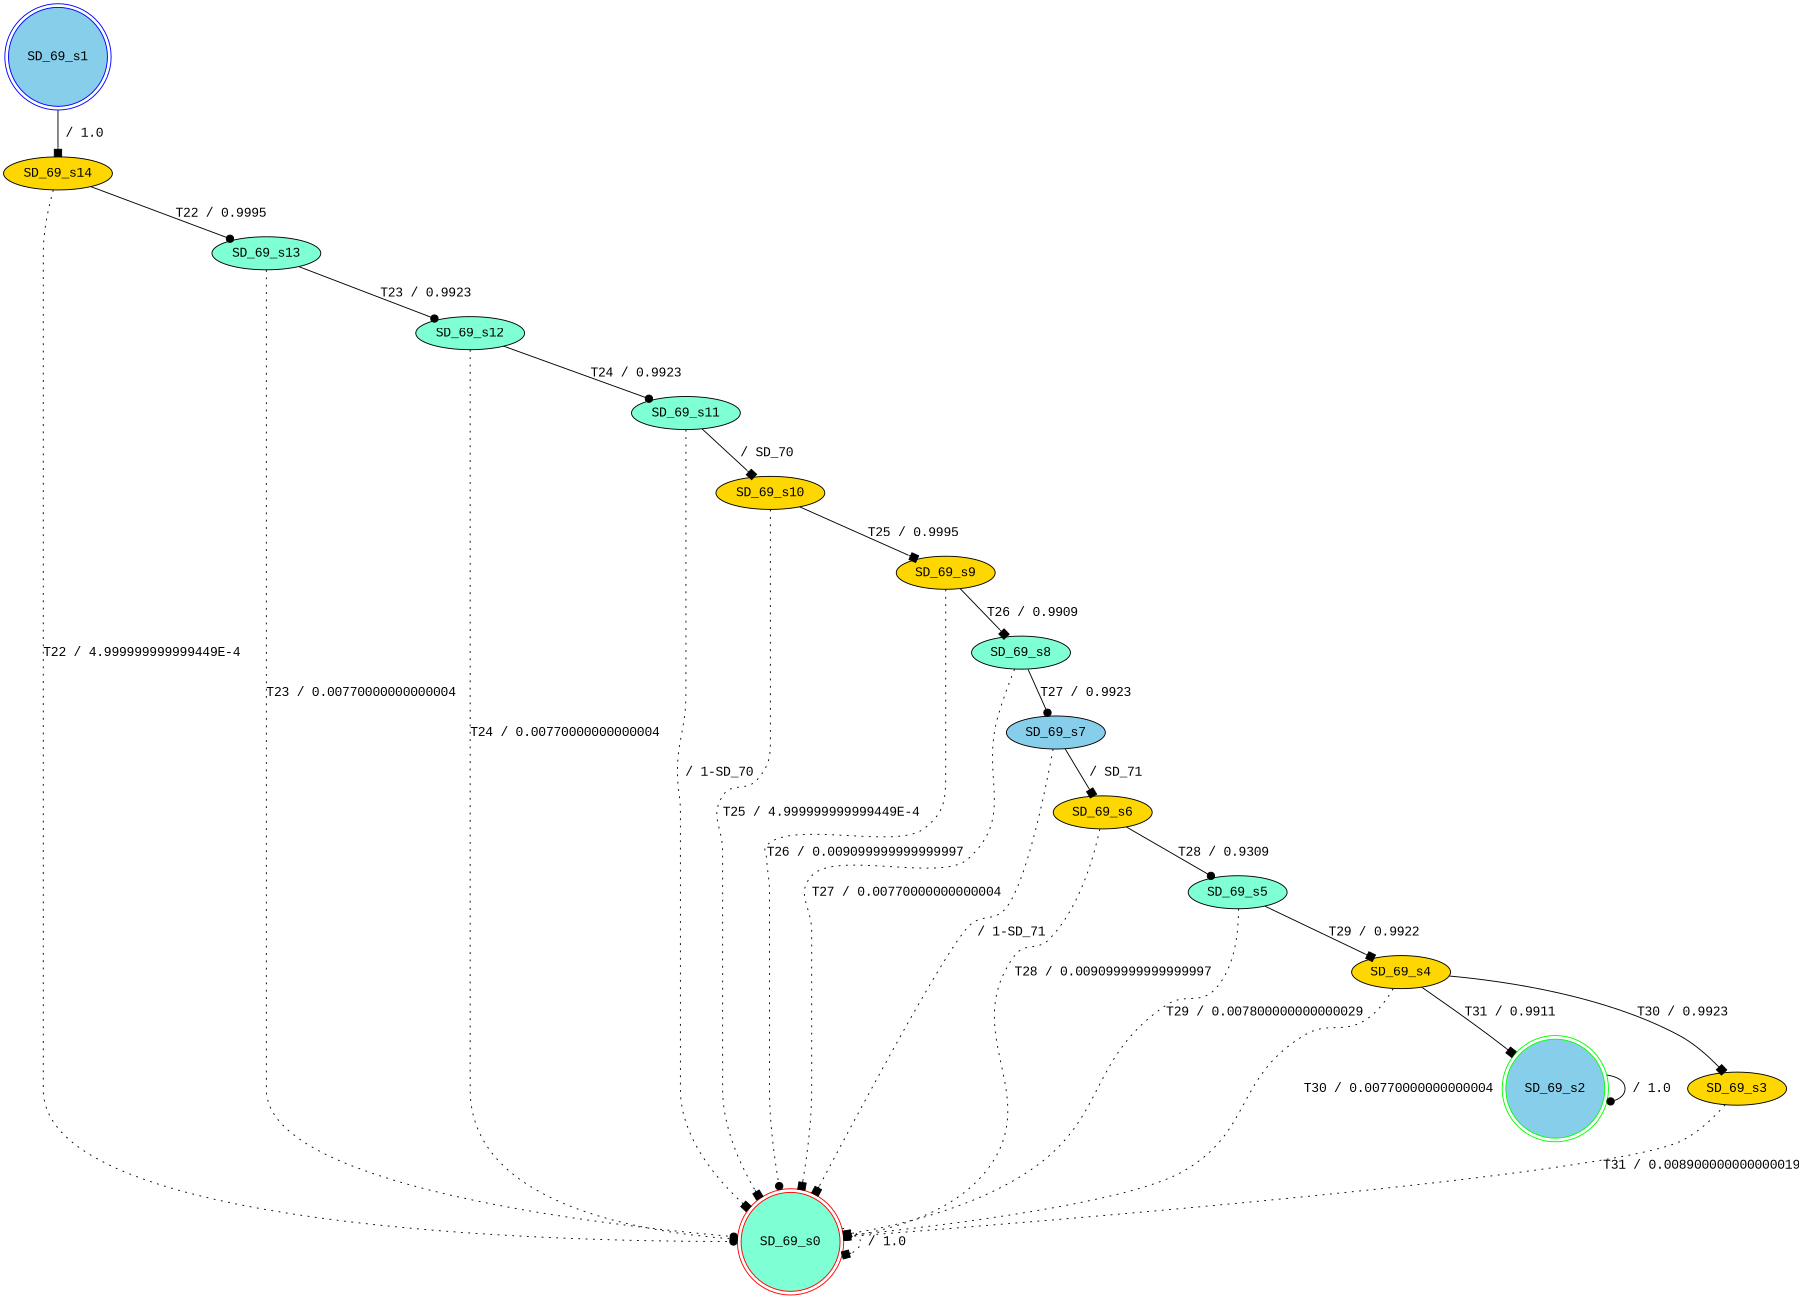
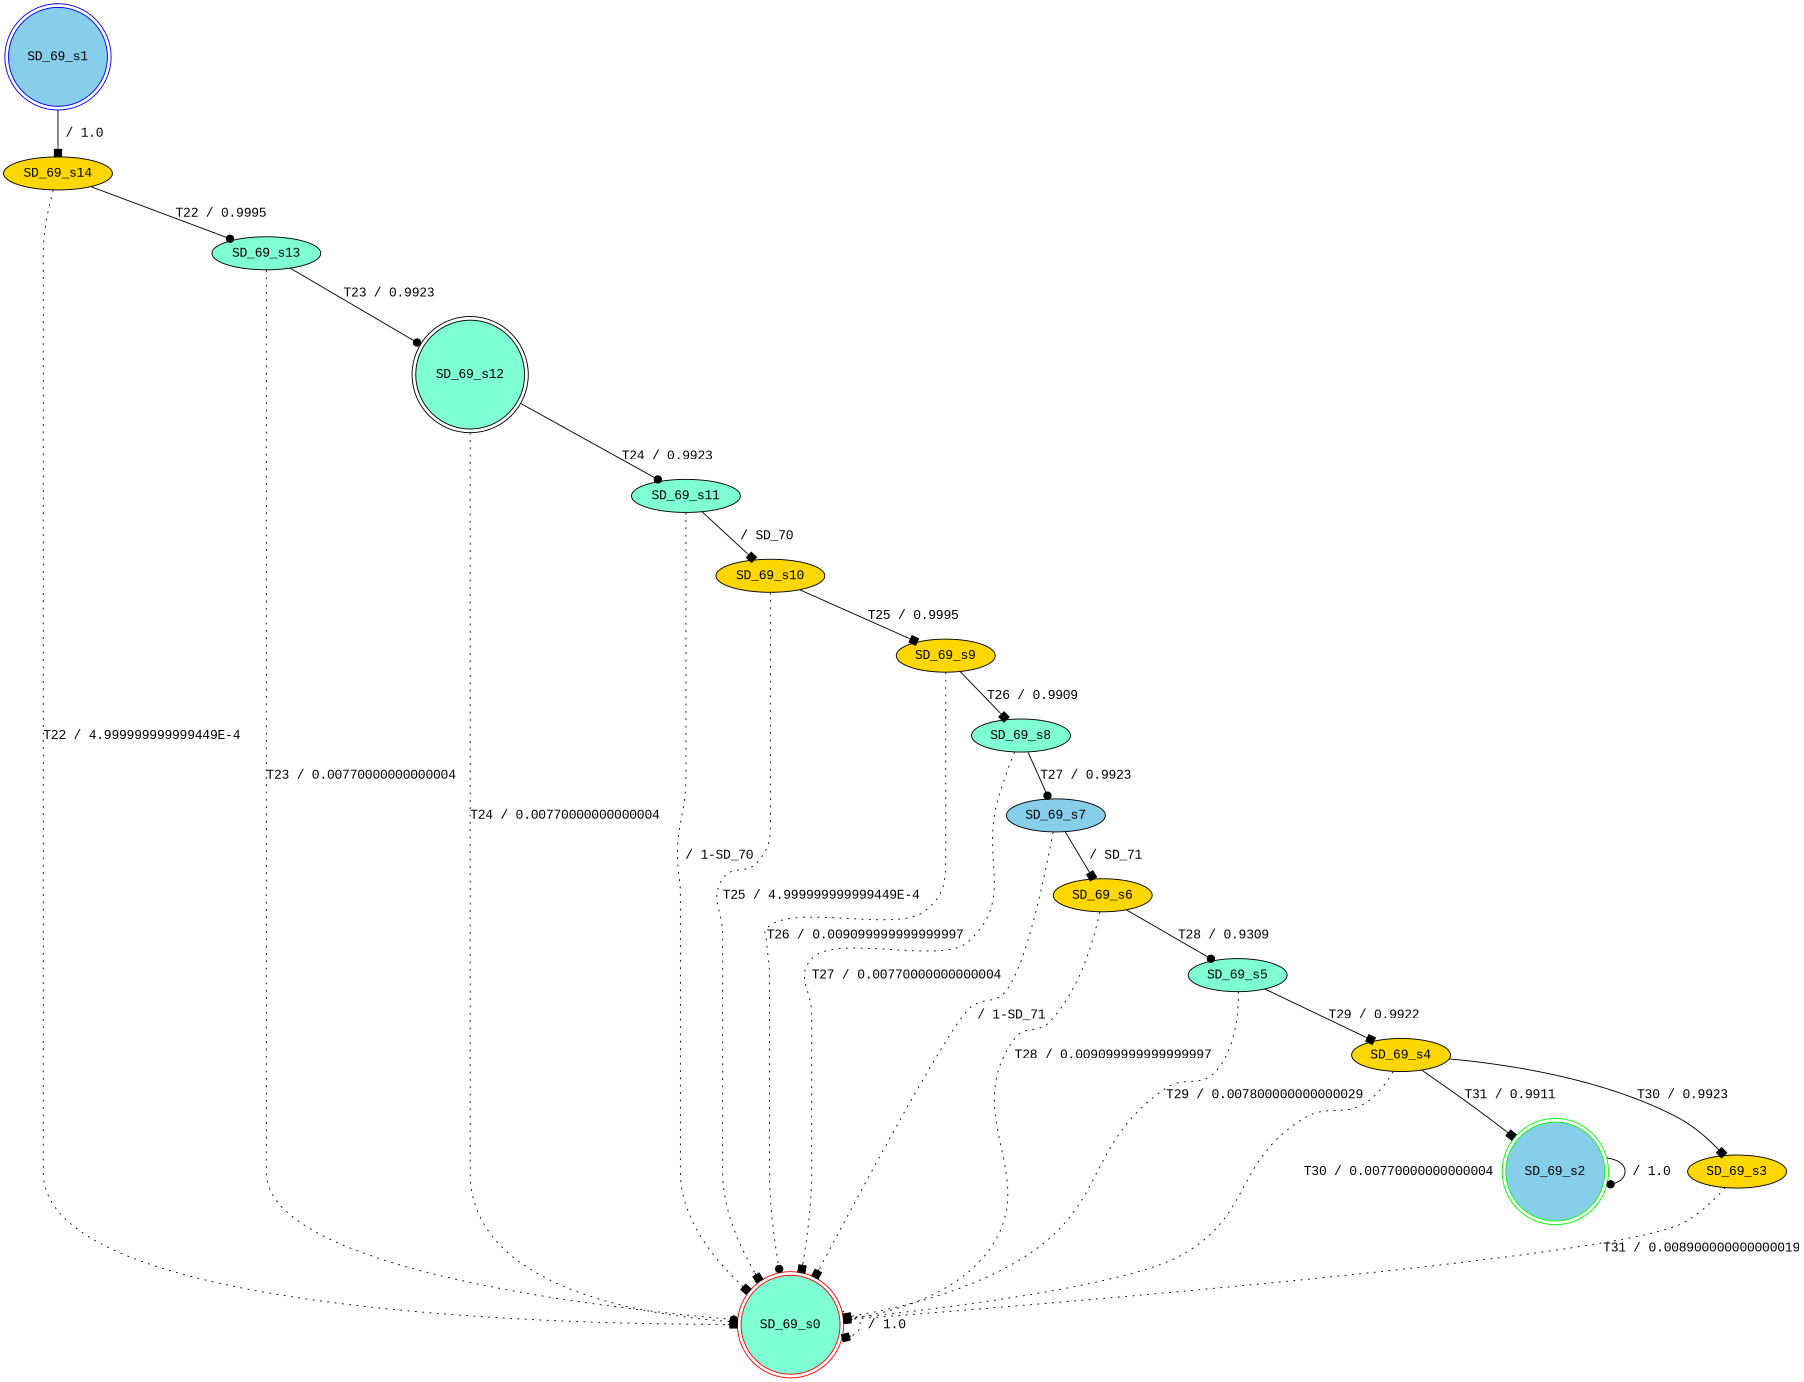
(470, 333) -> (470, 375)
(43, 1006) -> (43, 1046)
